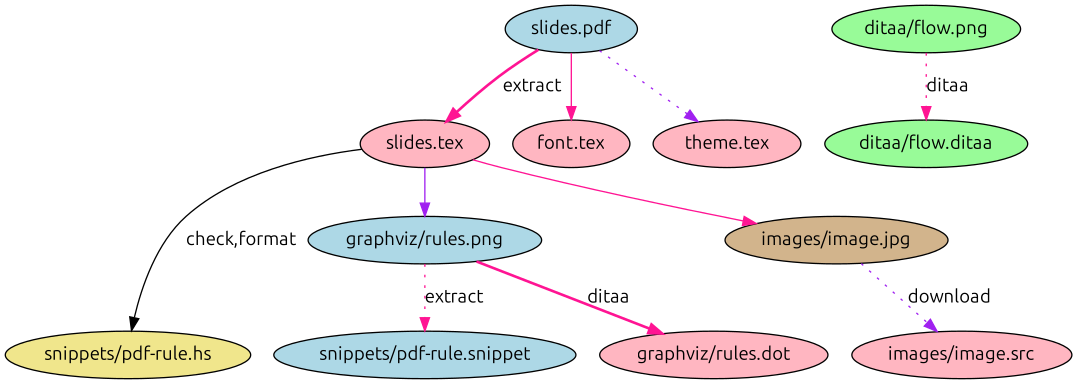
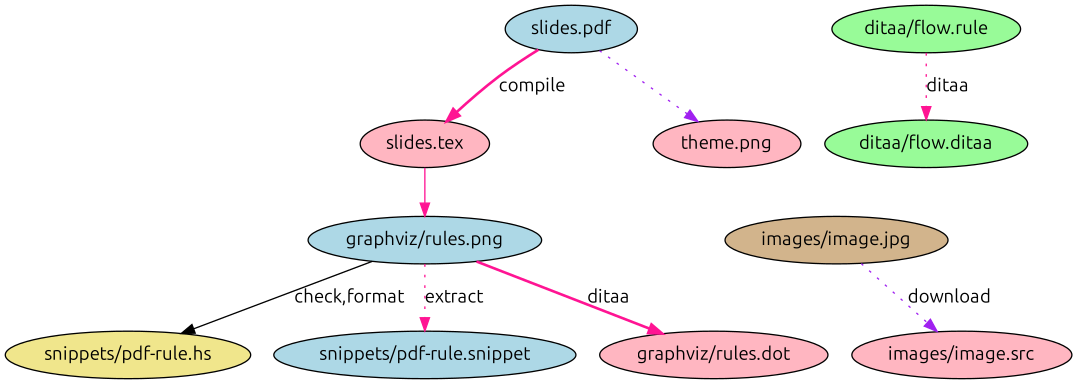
(926, 29) -> (926, 29)
(532, 86) -> (532, 86)
(571, 144) -> none
(727, 144) -> (727, 144)
(425, 185) -> (425, 185)
(607, 193) -> none
(217, 194) -> (283, 295)
